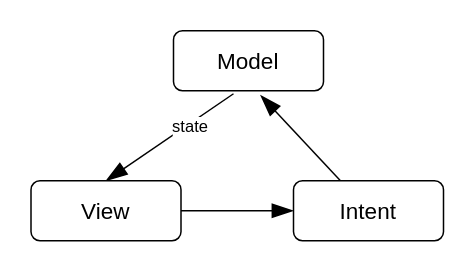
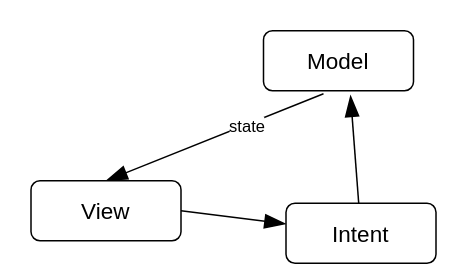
(248, 61) -> (338, 61)
(368, 211) -> (361, 233)
